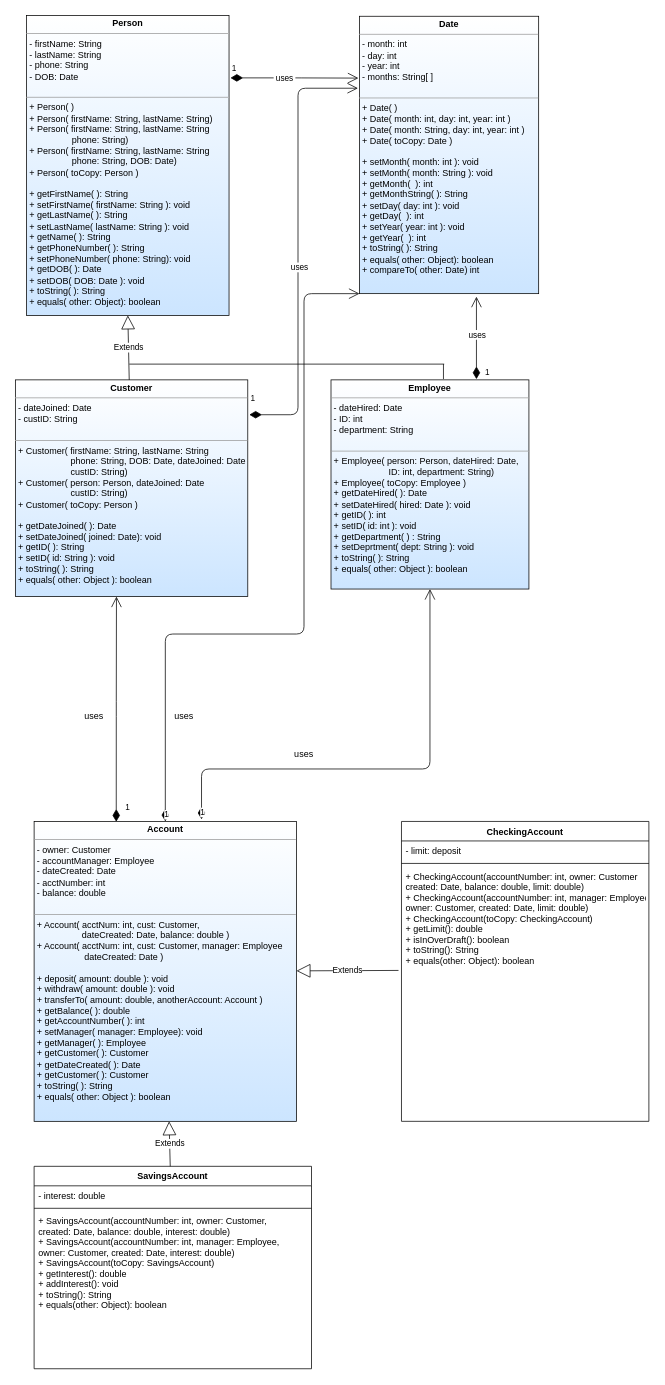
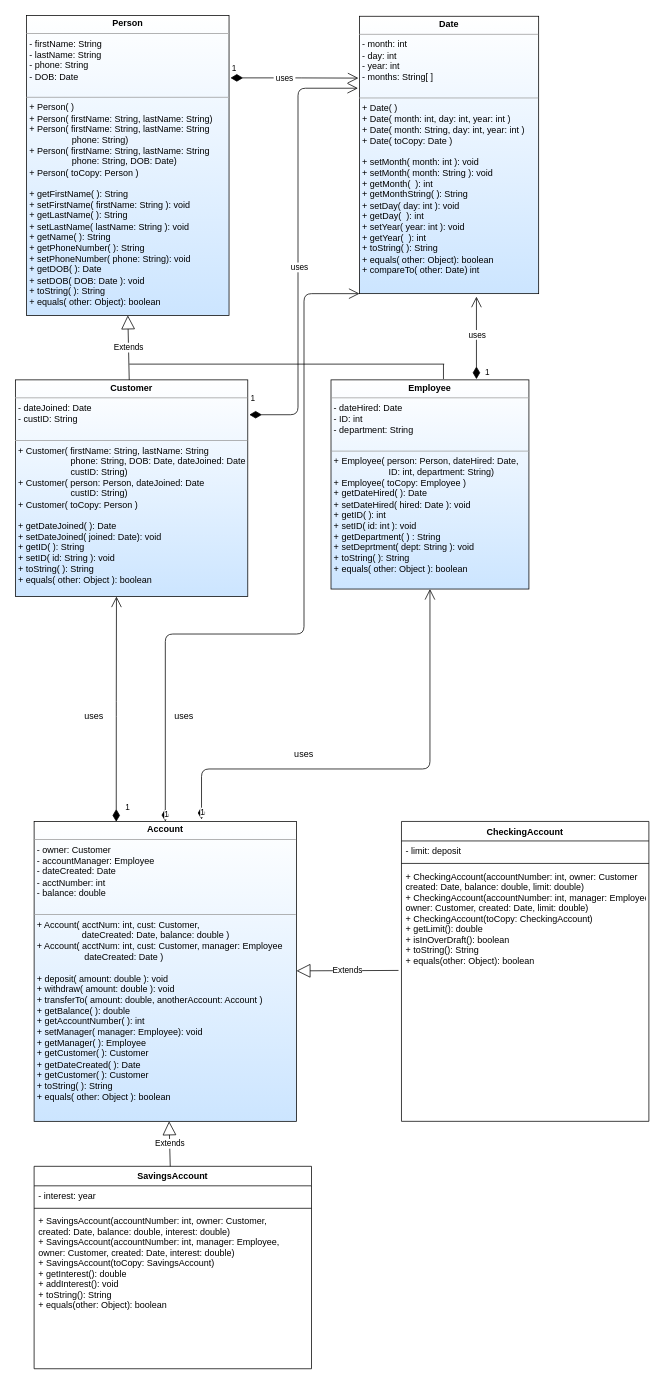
(78, 1196) -> (74, 1196)
